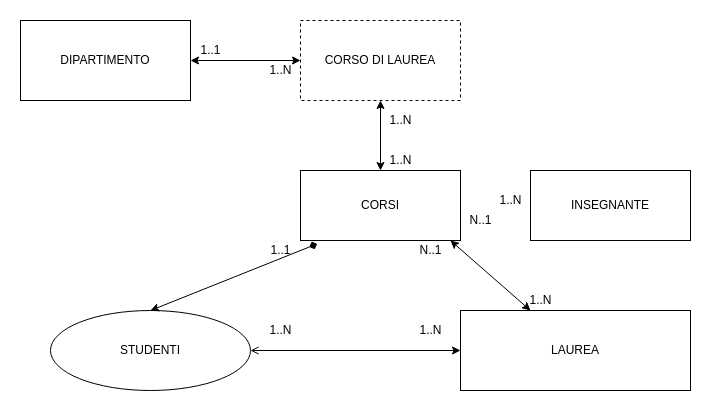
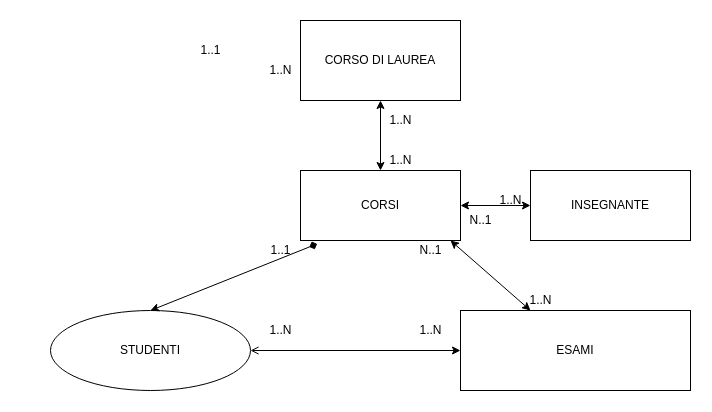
(106, 61) -> none
(246, 61) -> none
(381, 61) -> (381, 61)
none -> (495, 206)
(576, 351) -> (576, 351)
